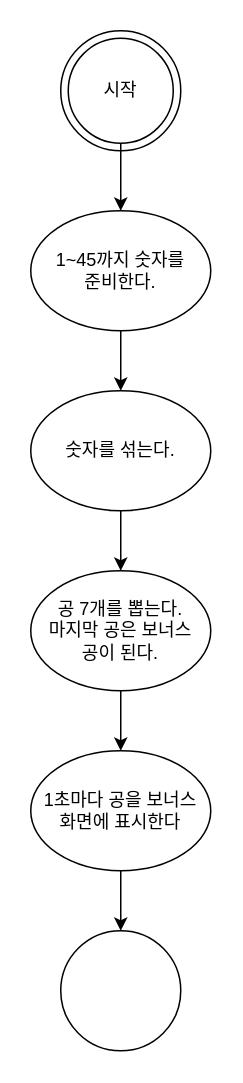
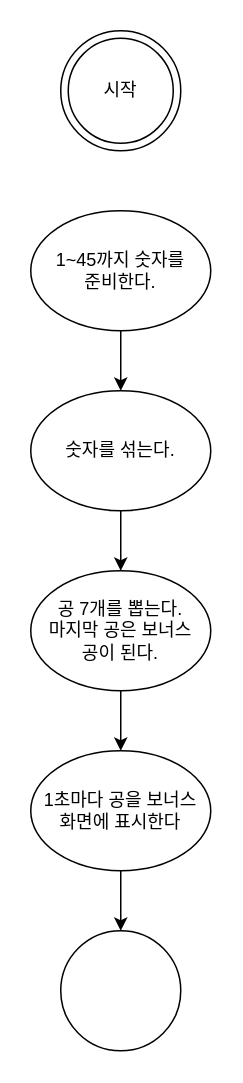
(121, 172) -> none
